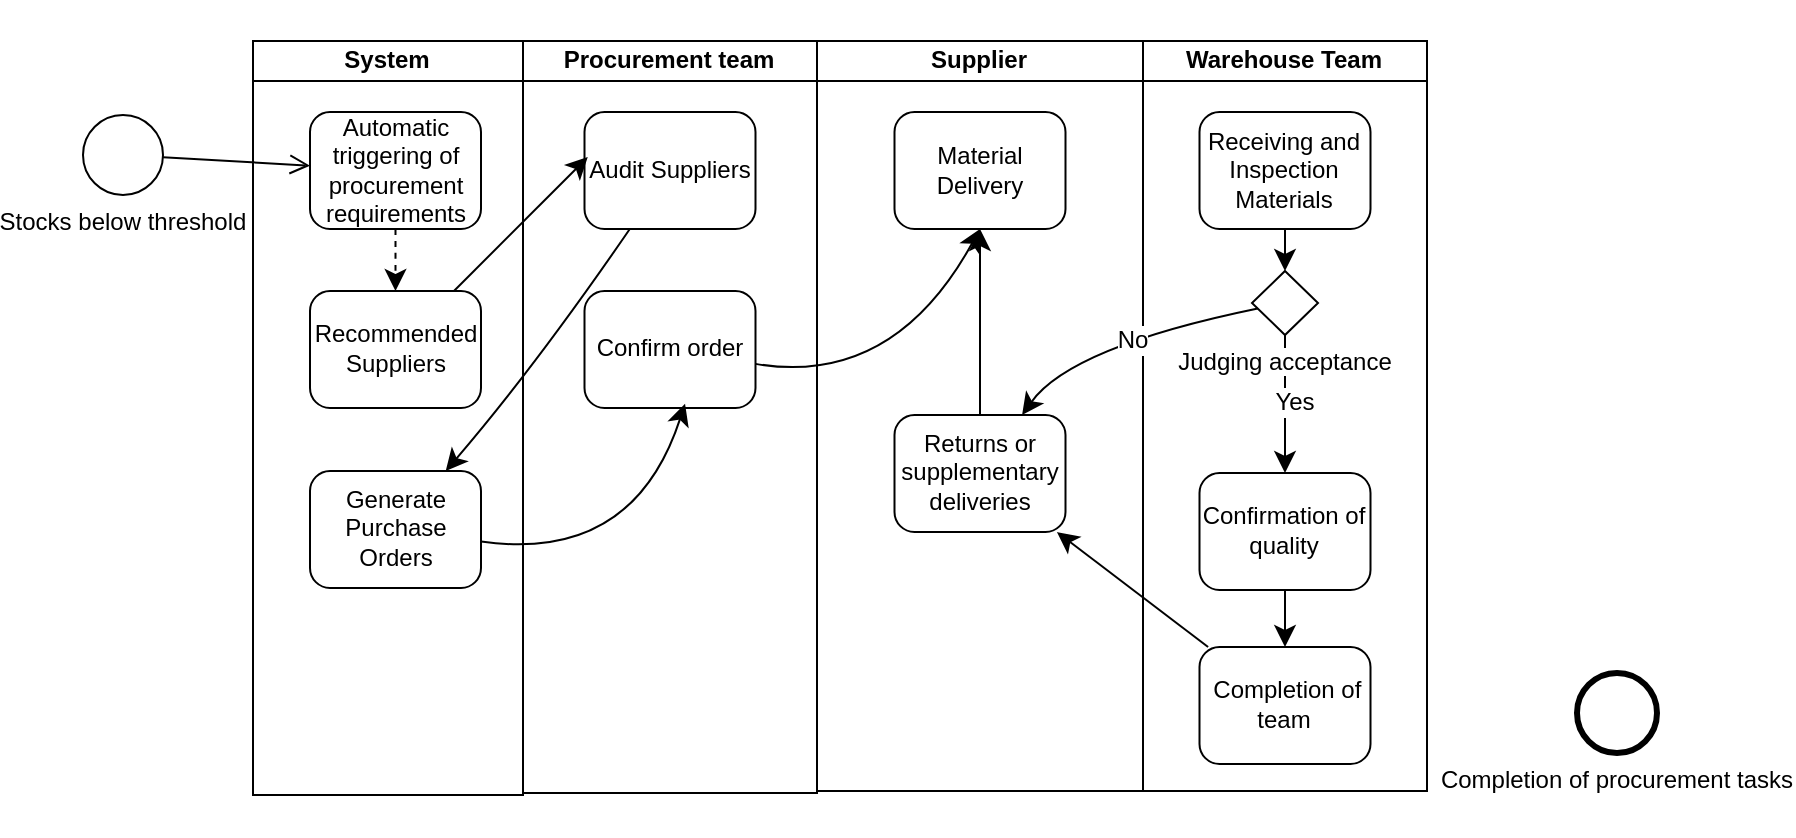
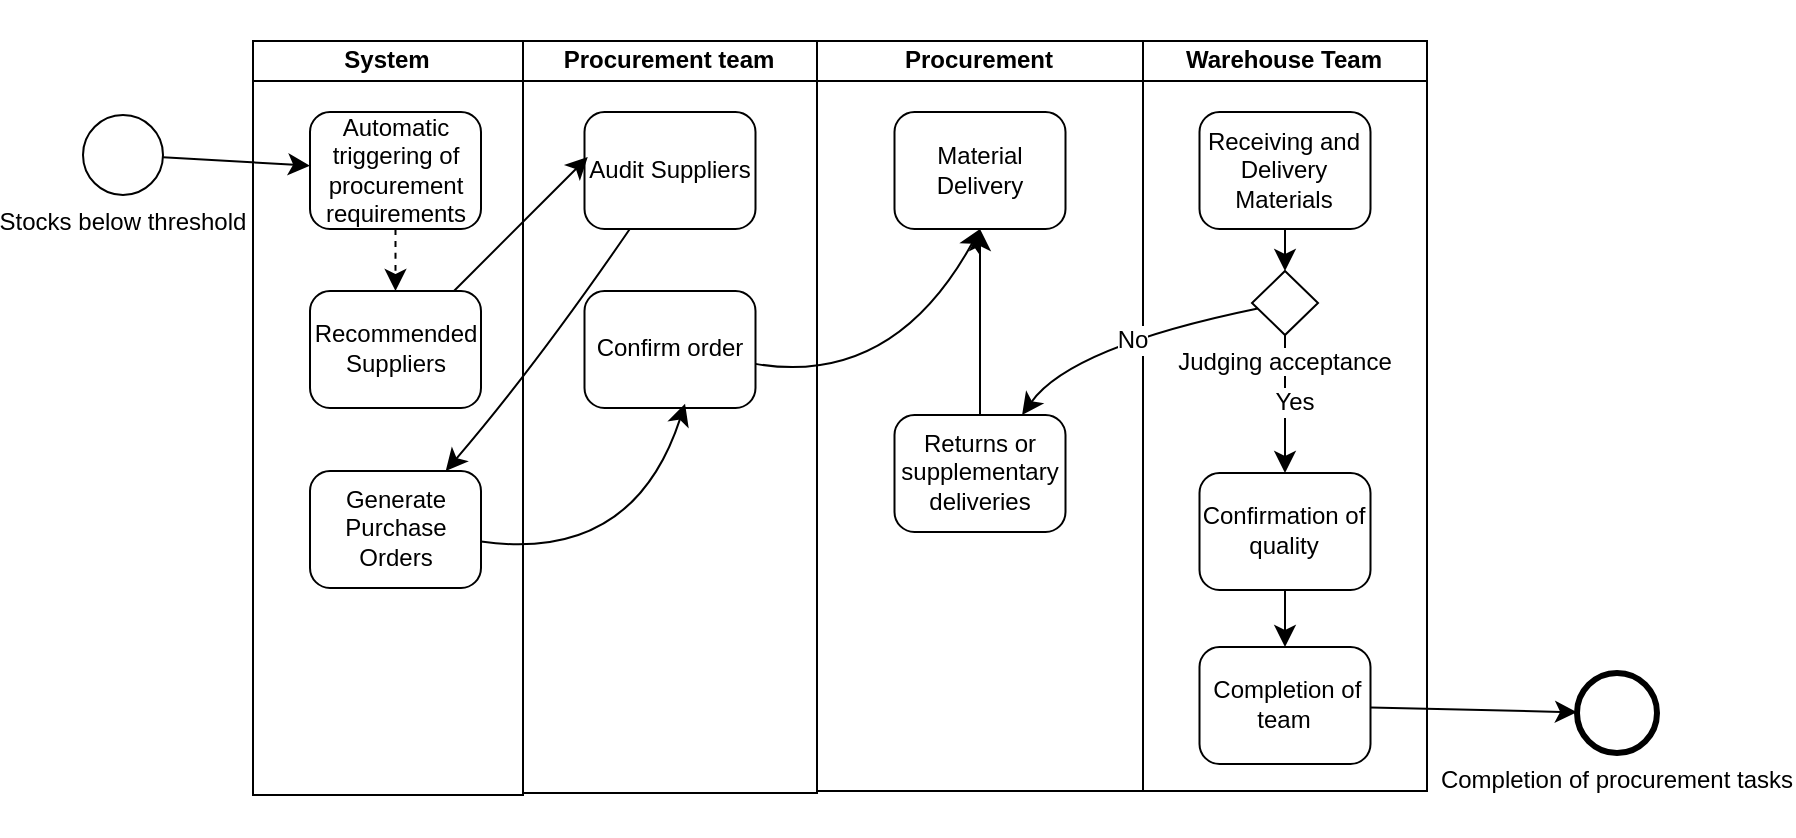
(980, 61) -> (980, 61)
(297, 165) -> (292, 165)
(1285, 171) -> (1285, 171)
(1105, 568) -> (1467, 710)
